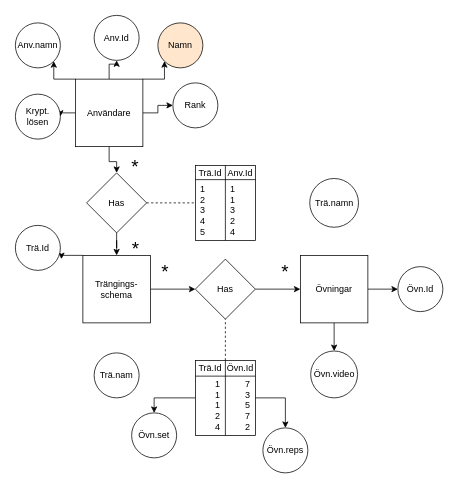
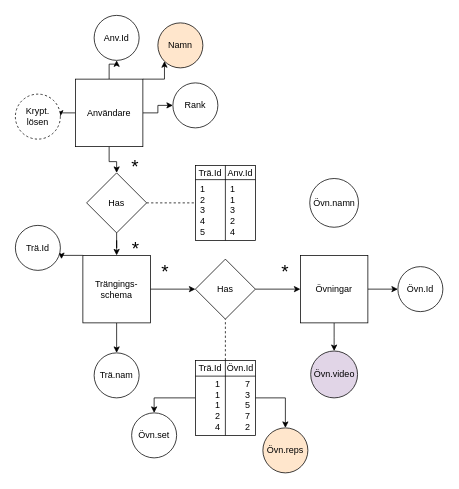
(38, 45) -> none
(54, 73) -> none
(38, 117) -> (38, 117)
(335, 203) -> (335, 203)
none -> (117, 335)
(334, 374) -> (334, 374)
(285, 450) -> (285, 450)
